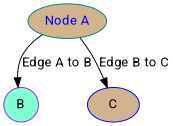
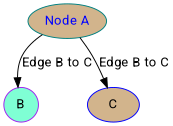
(57, 63) -> (57, 63)
